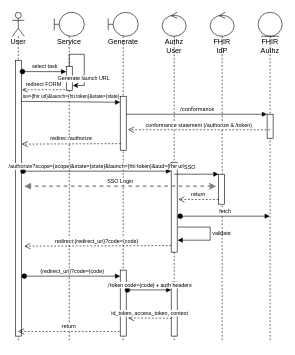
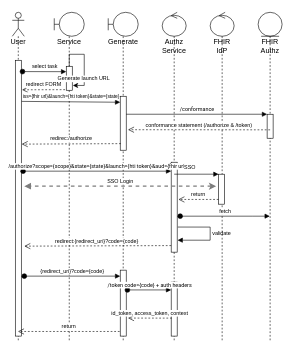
(174, 47) -> (174, 51)
